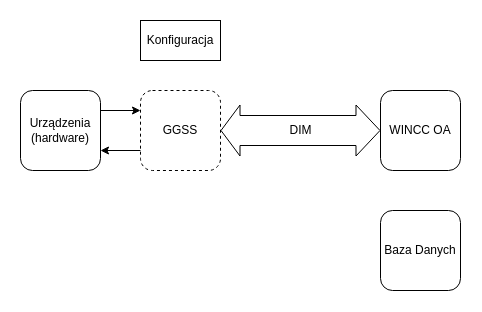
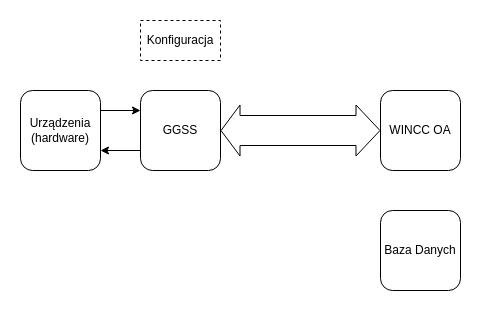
(181, 41) -> (181, 41)
(181, 131) -> (181, 131)
(301, 131) -> none
